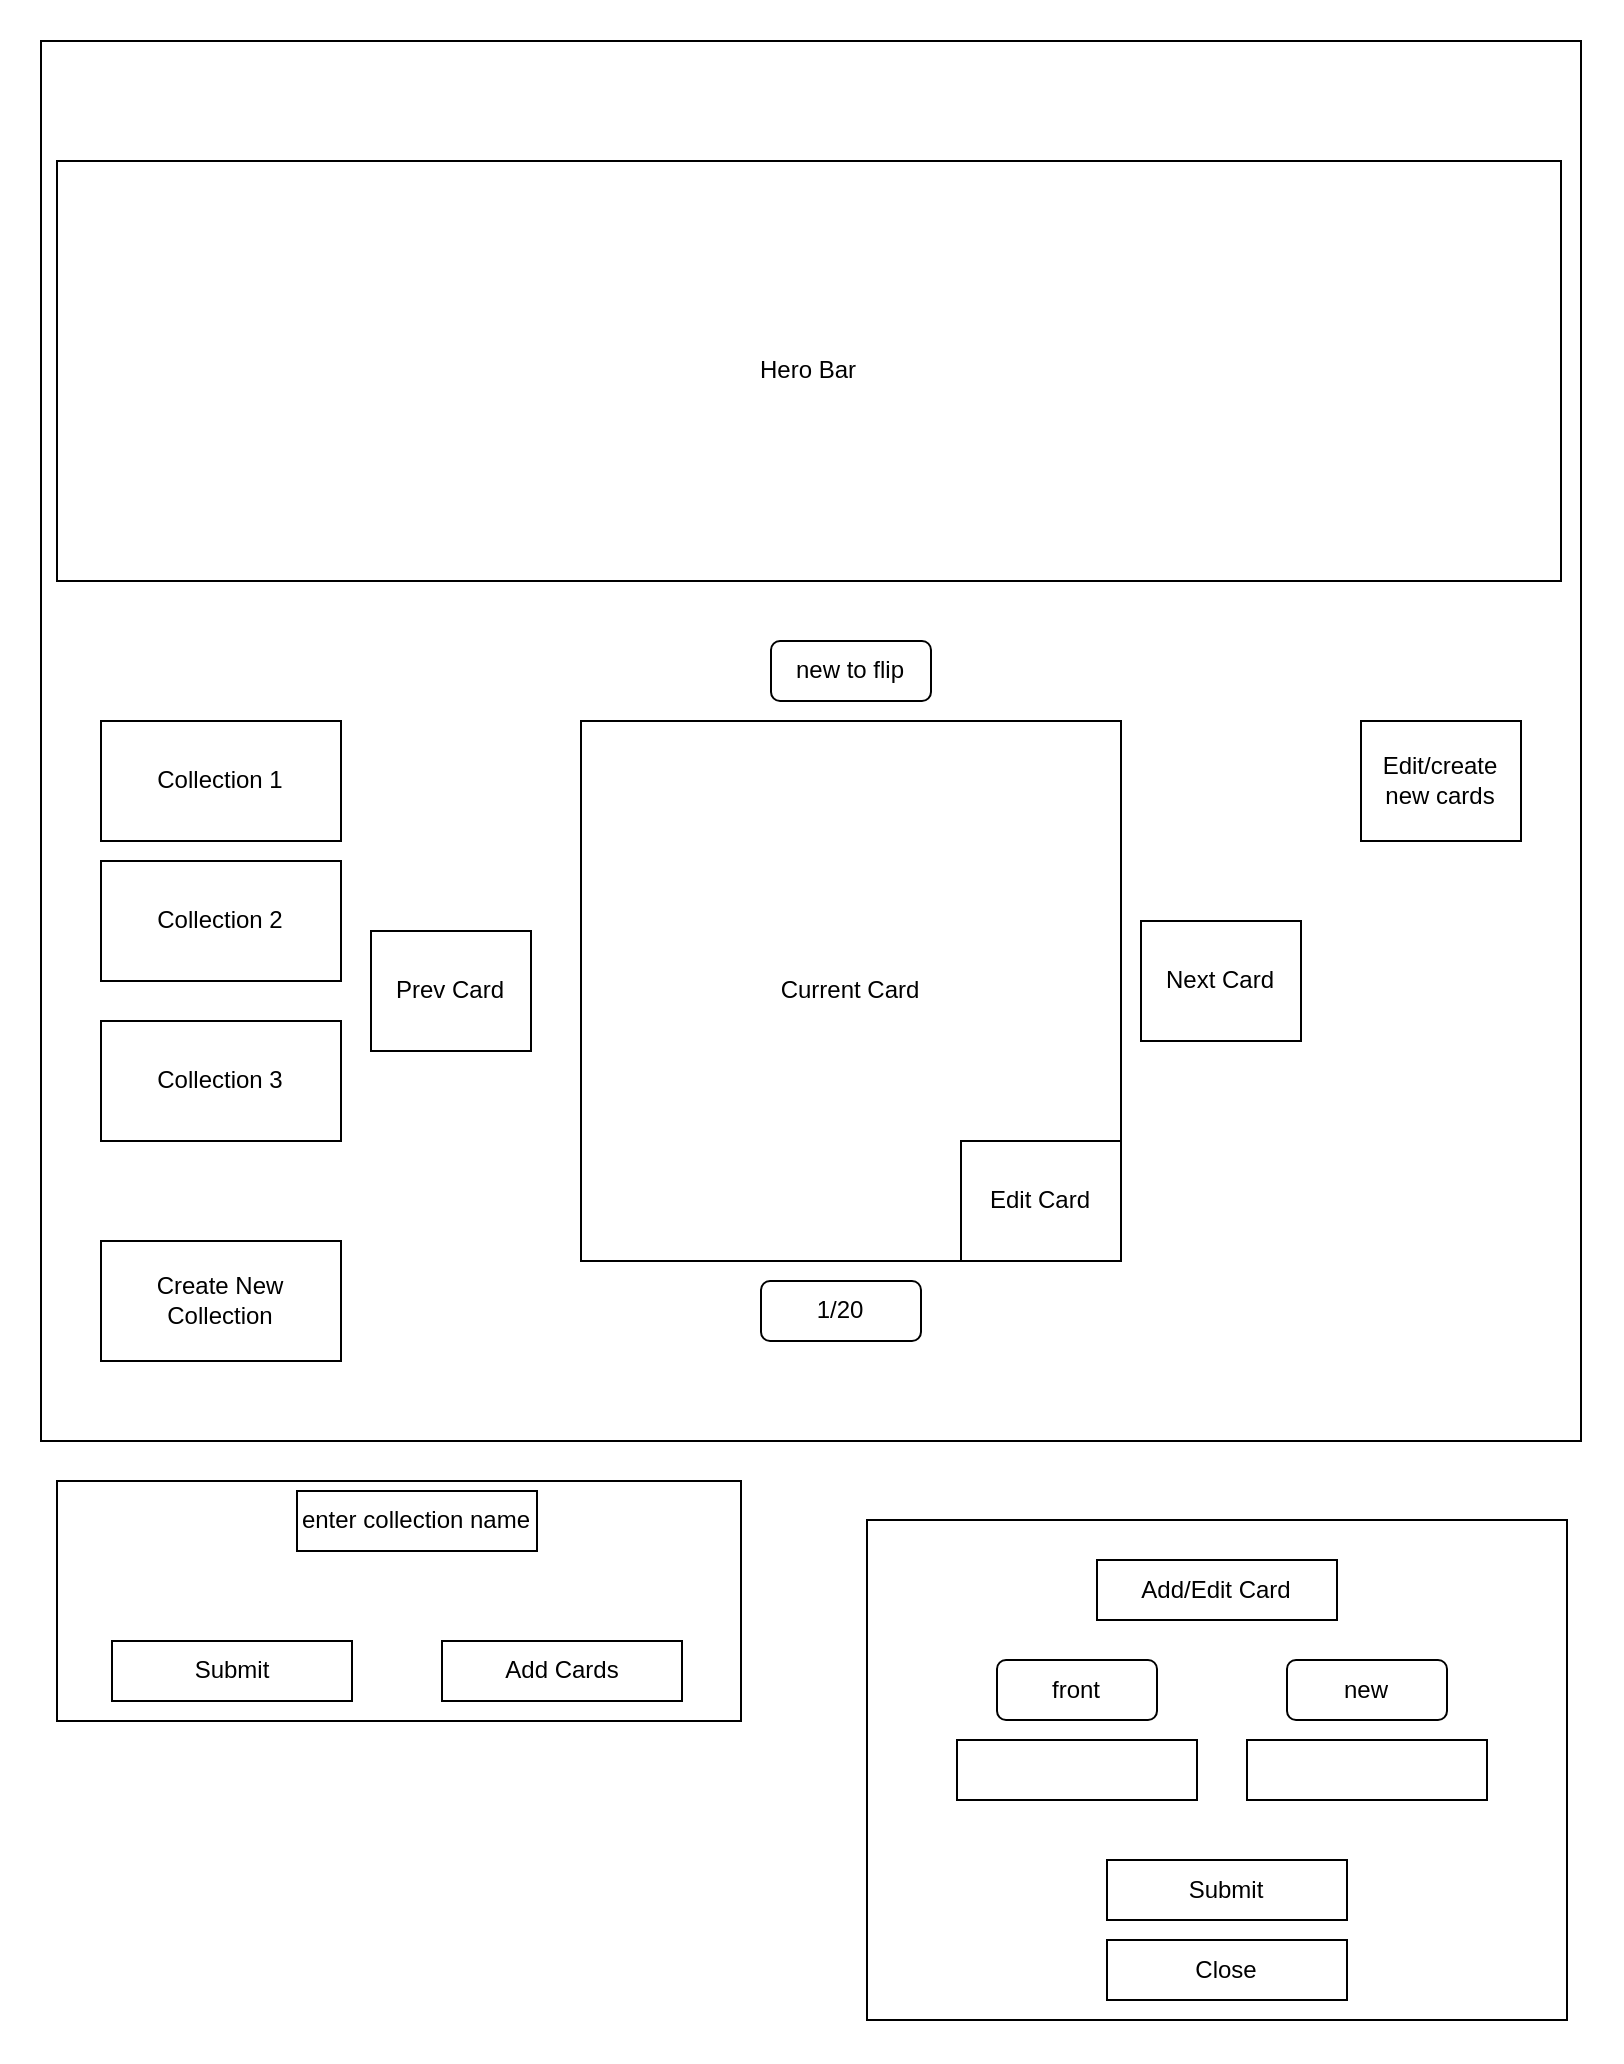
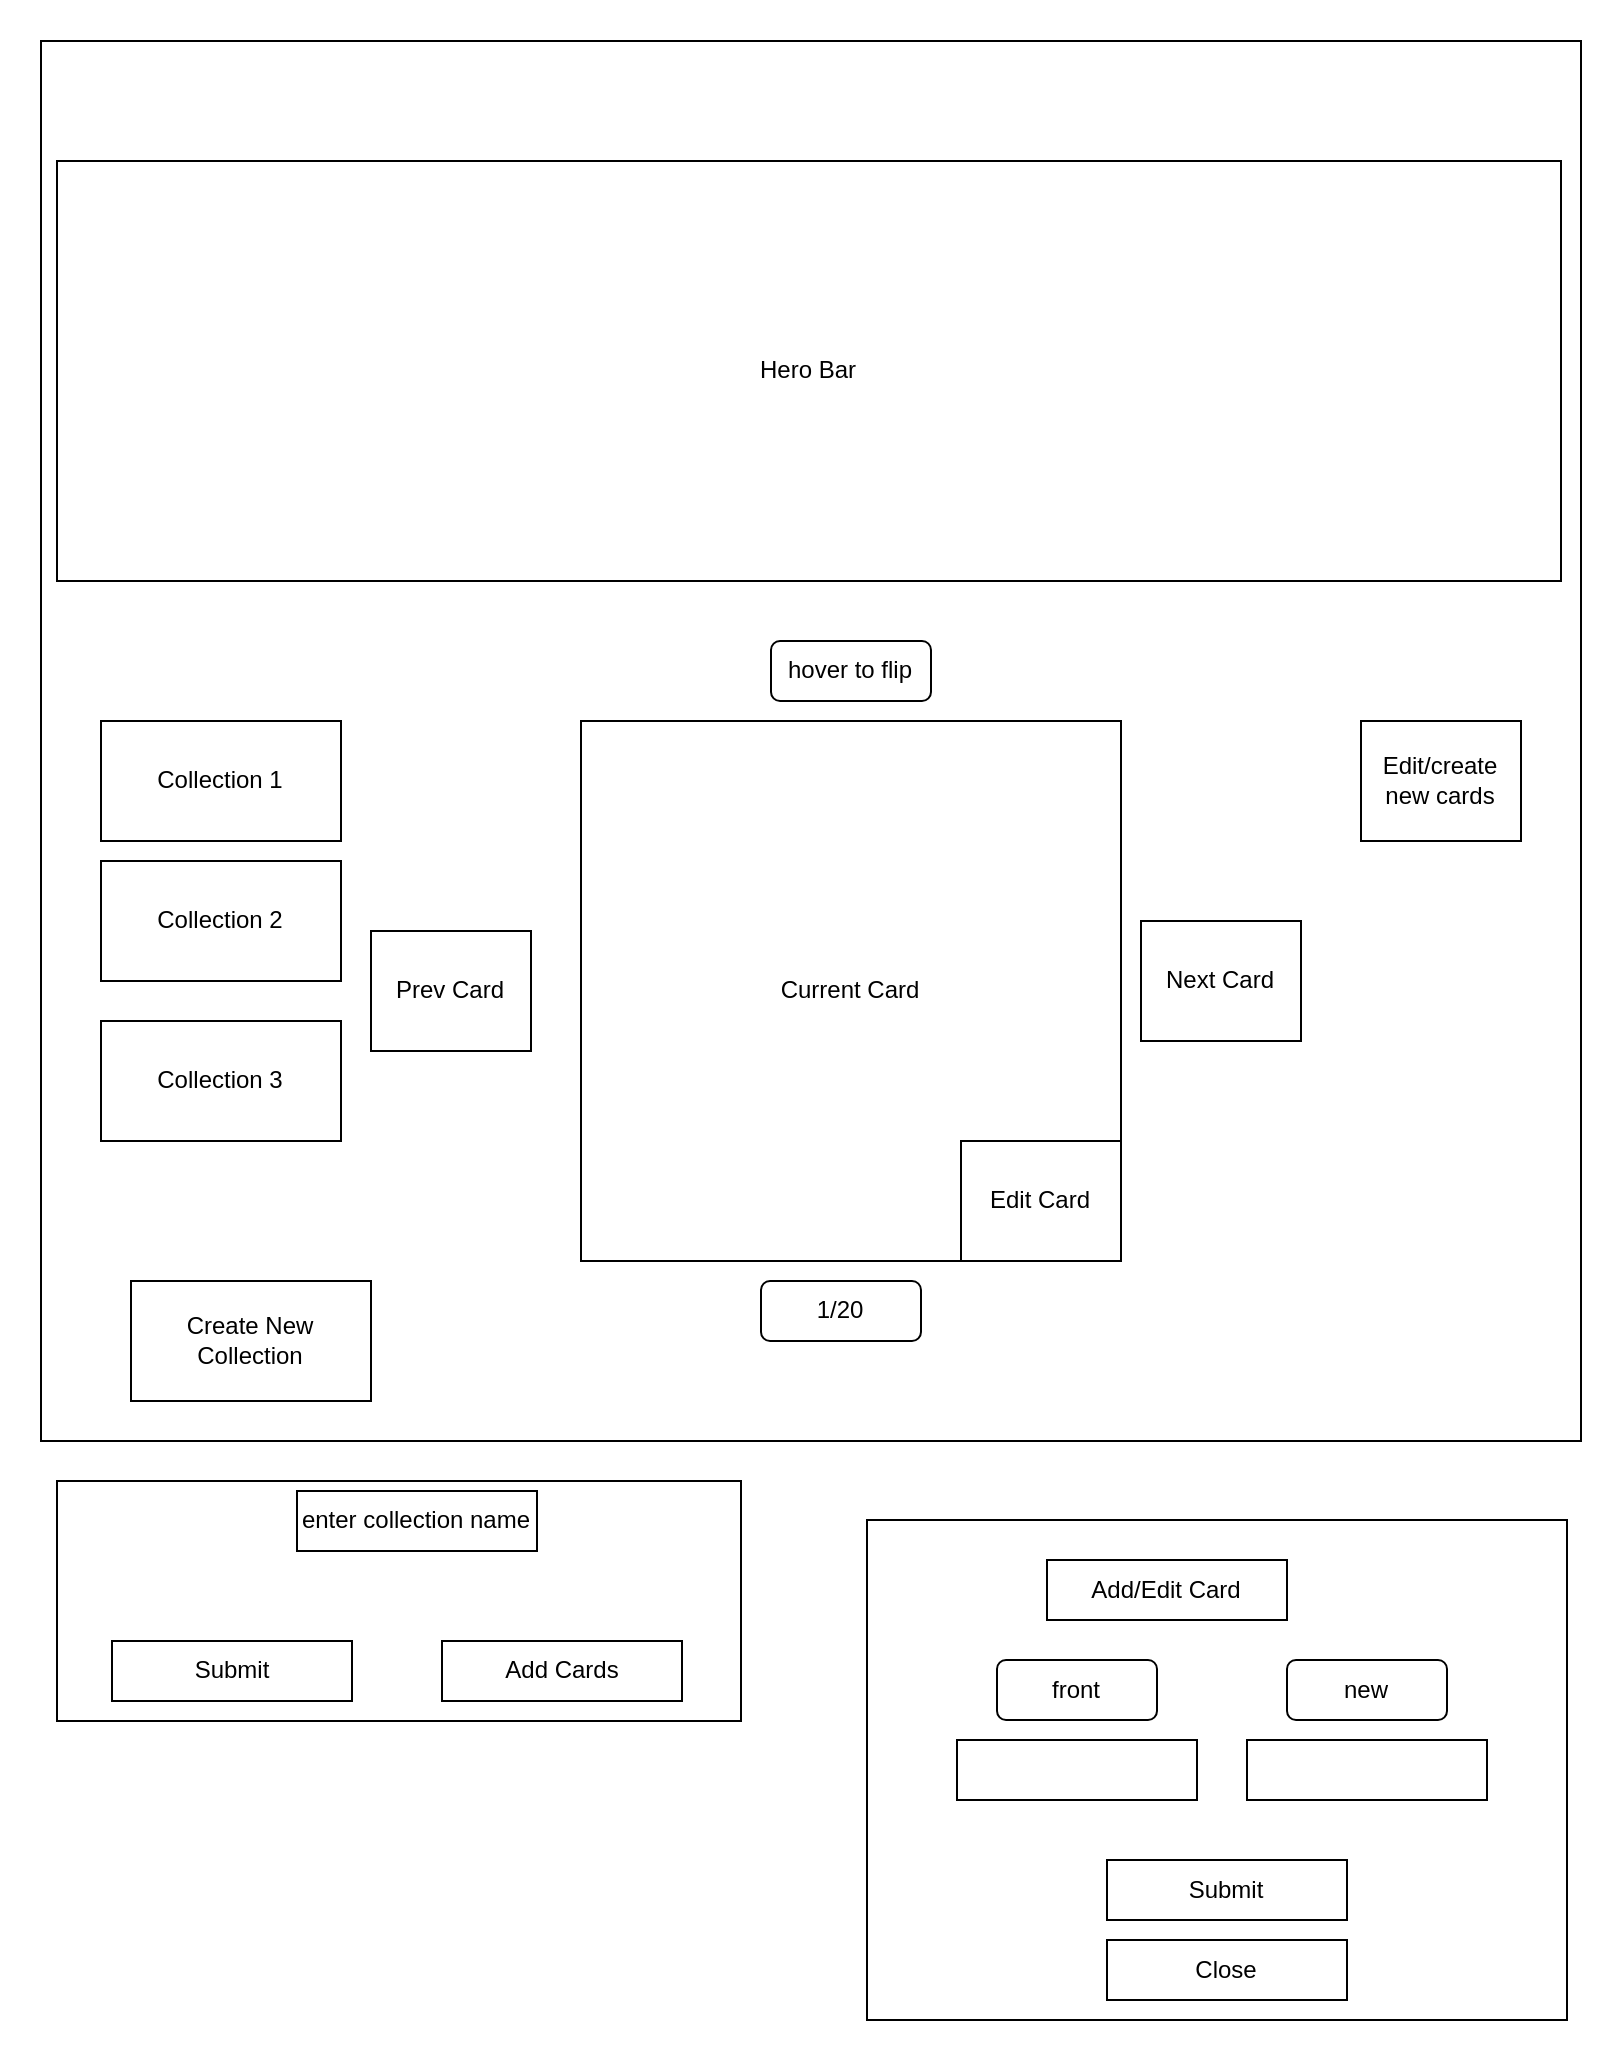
(851, 671) -> (851, 671)
(221, 1301) -> (251, 1341)
(1217, 1590) -> (1167, 1590)
